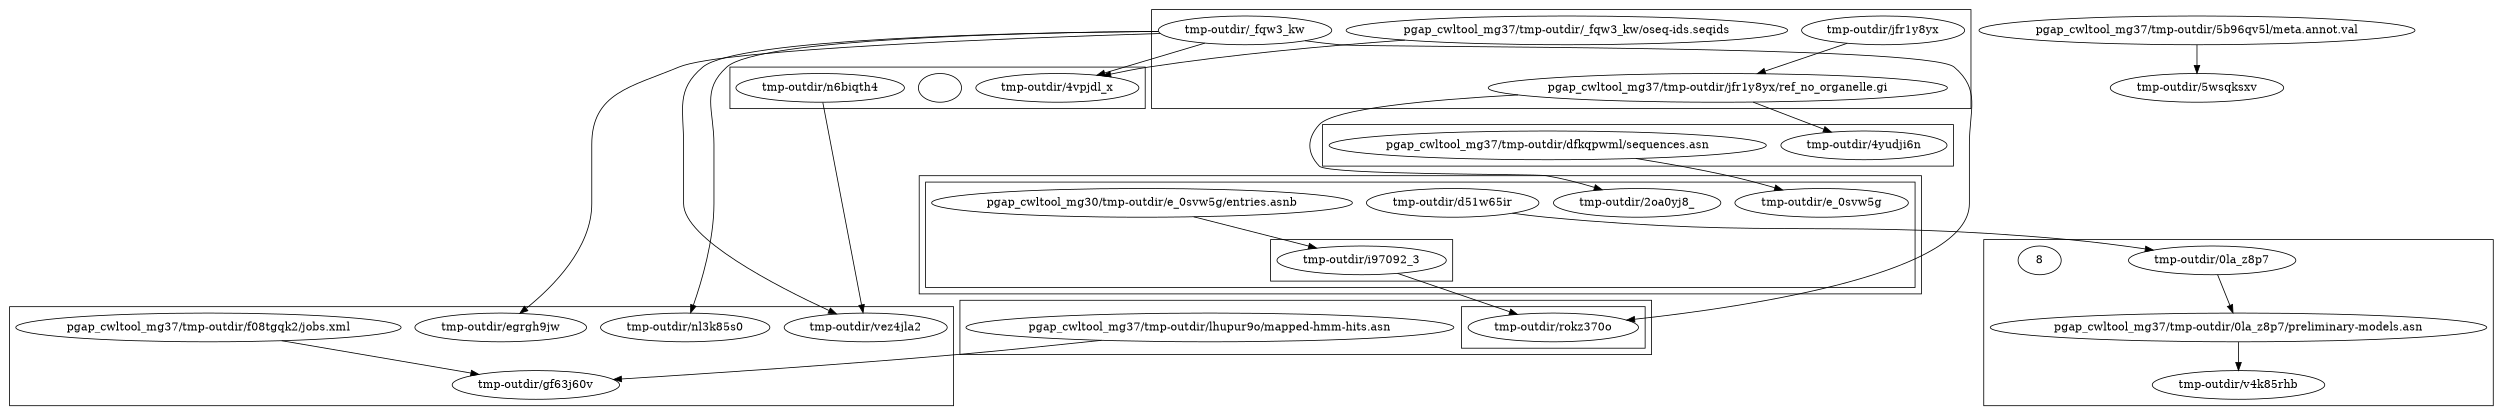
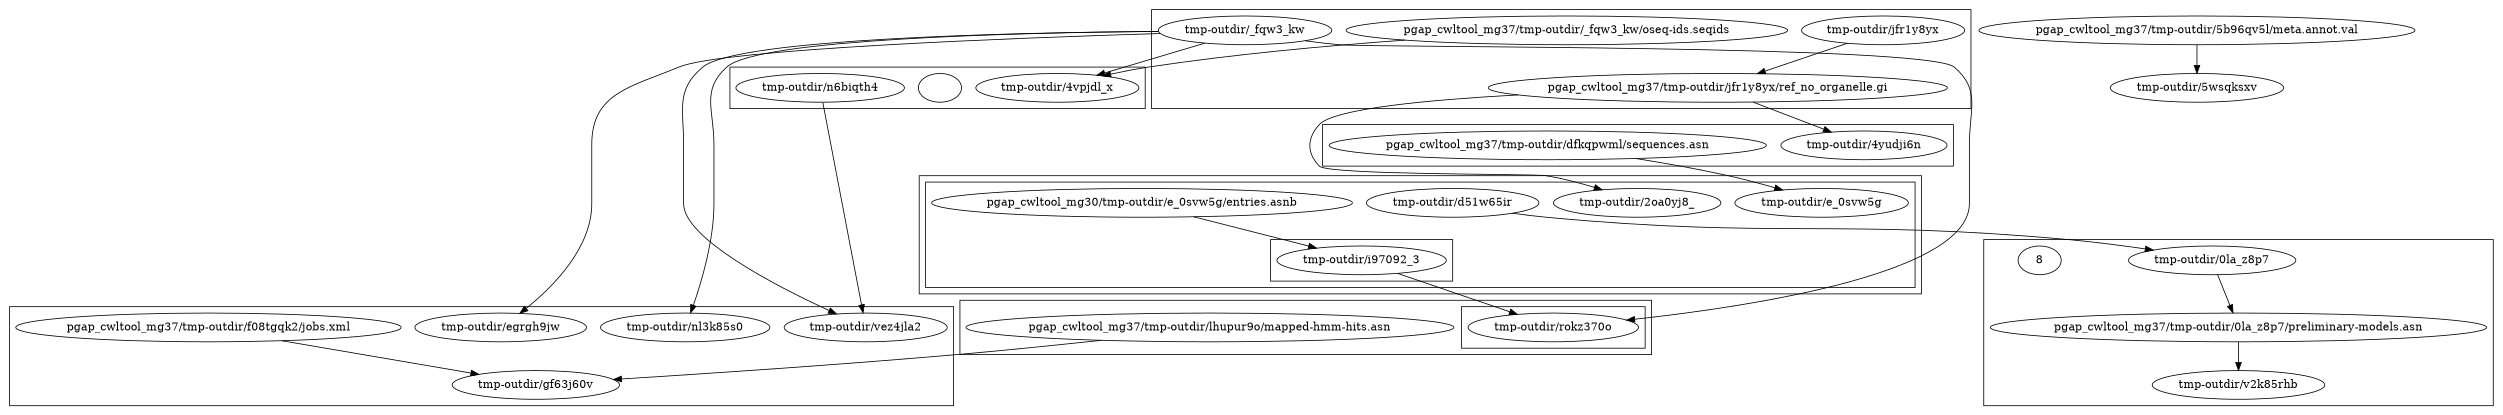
(2239, 385) -> (2239, 385)
